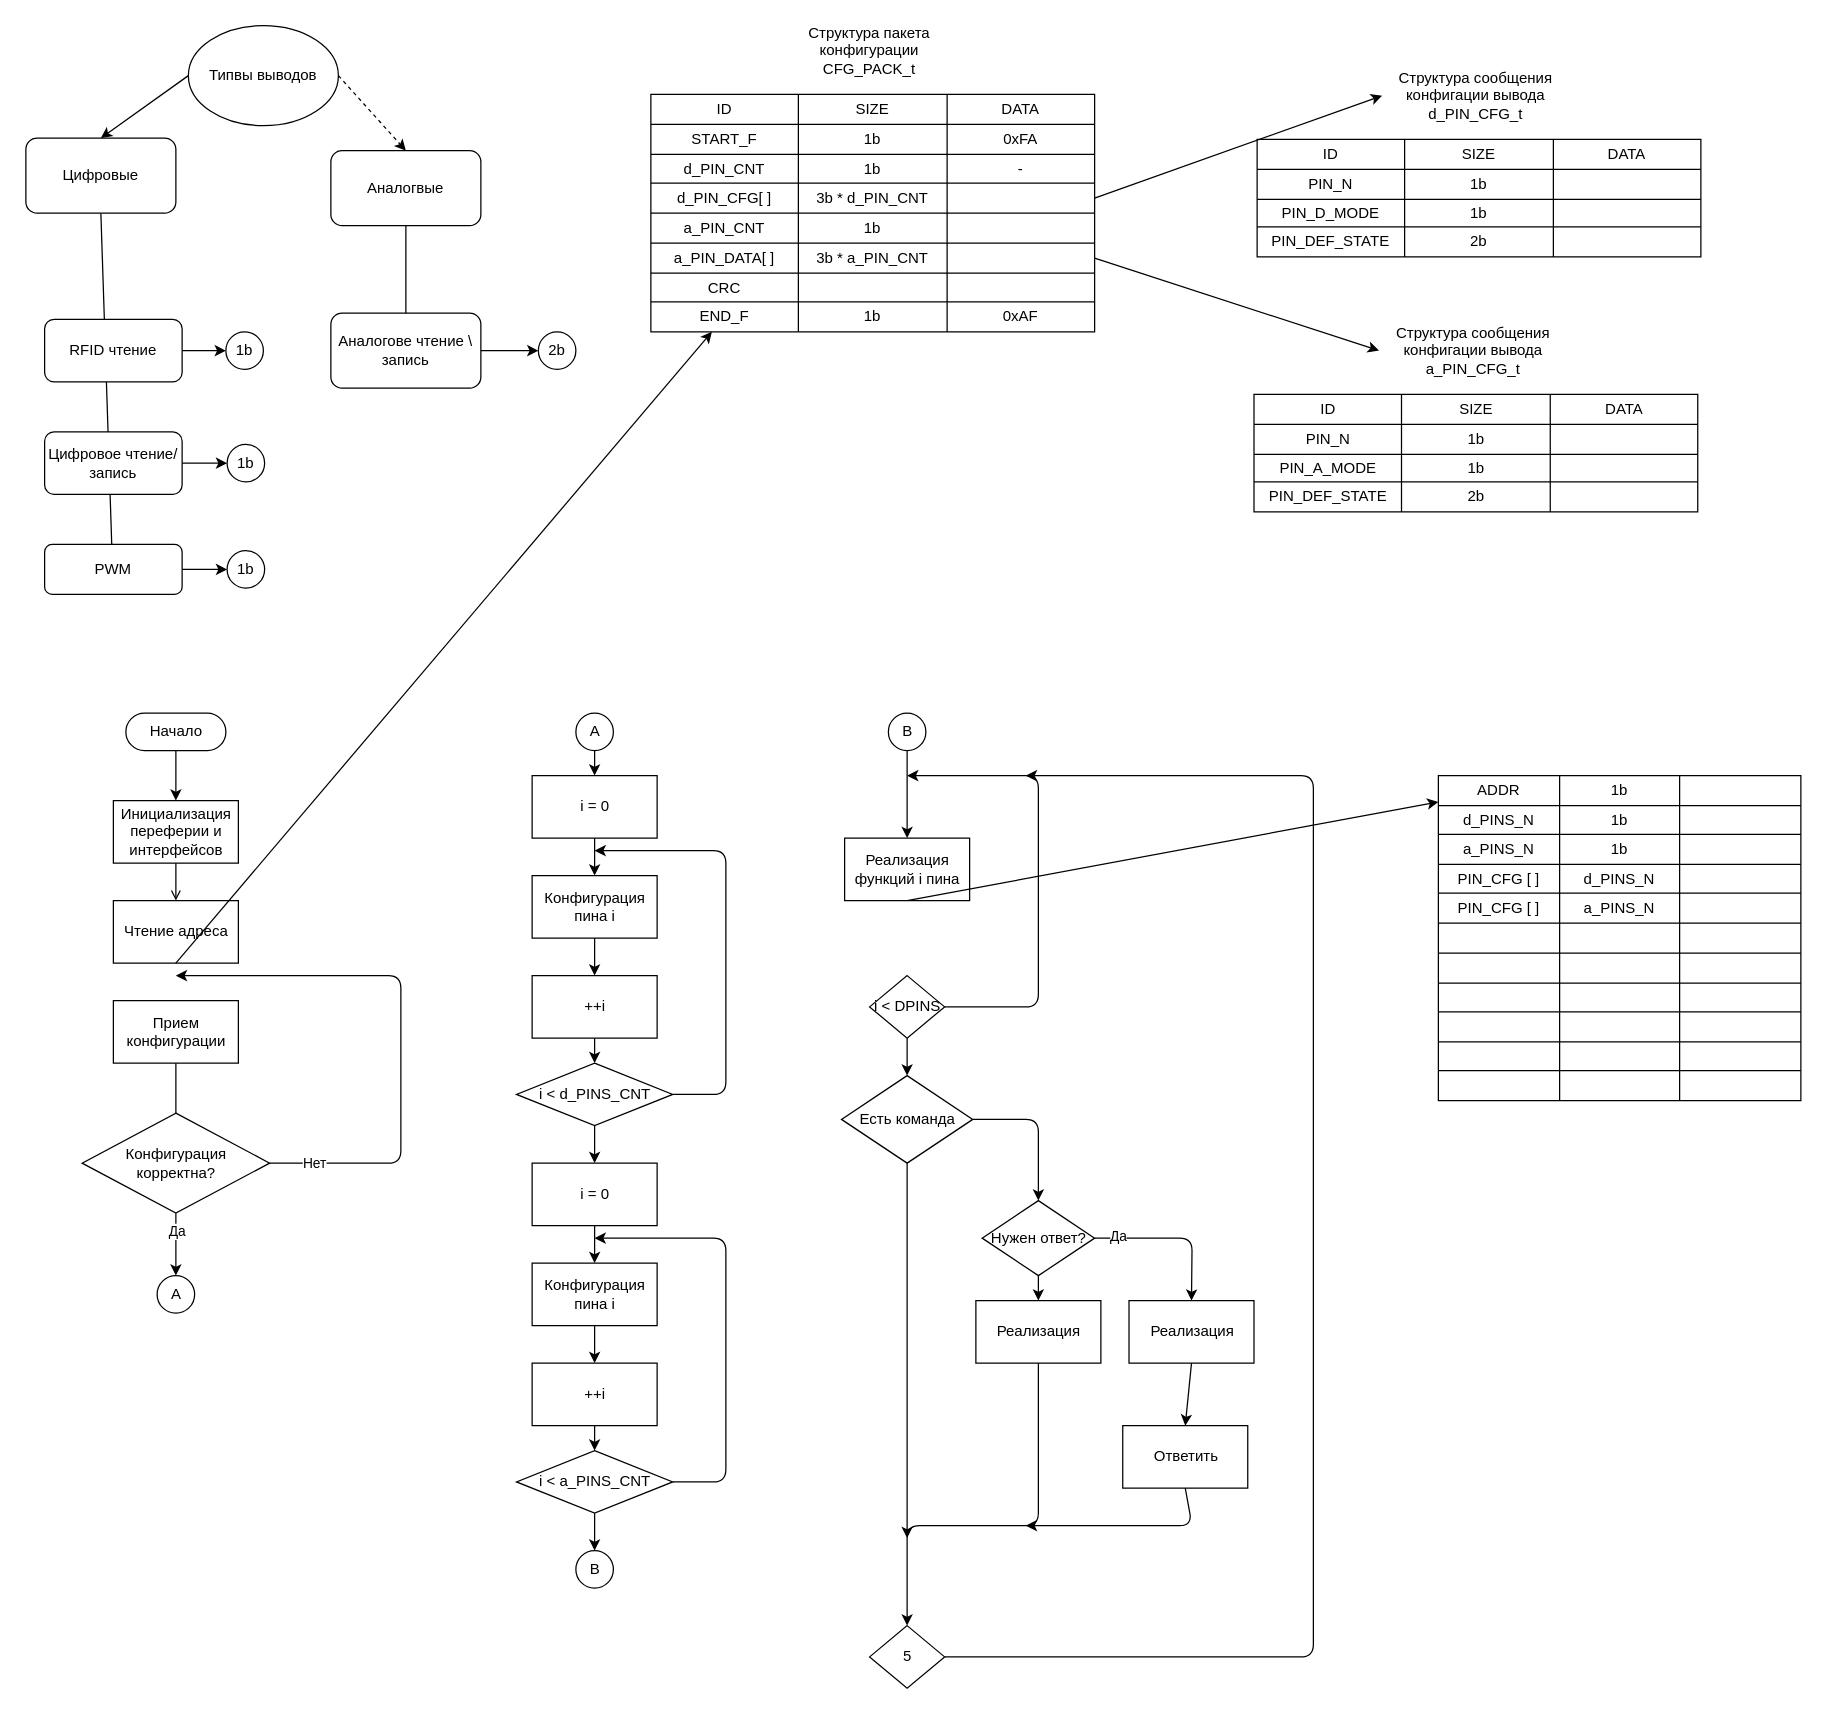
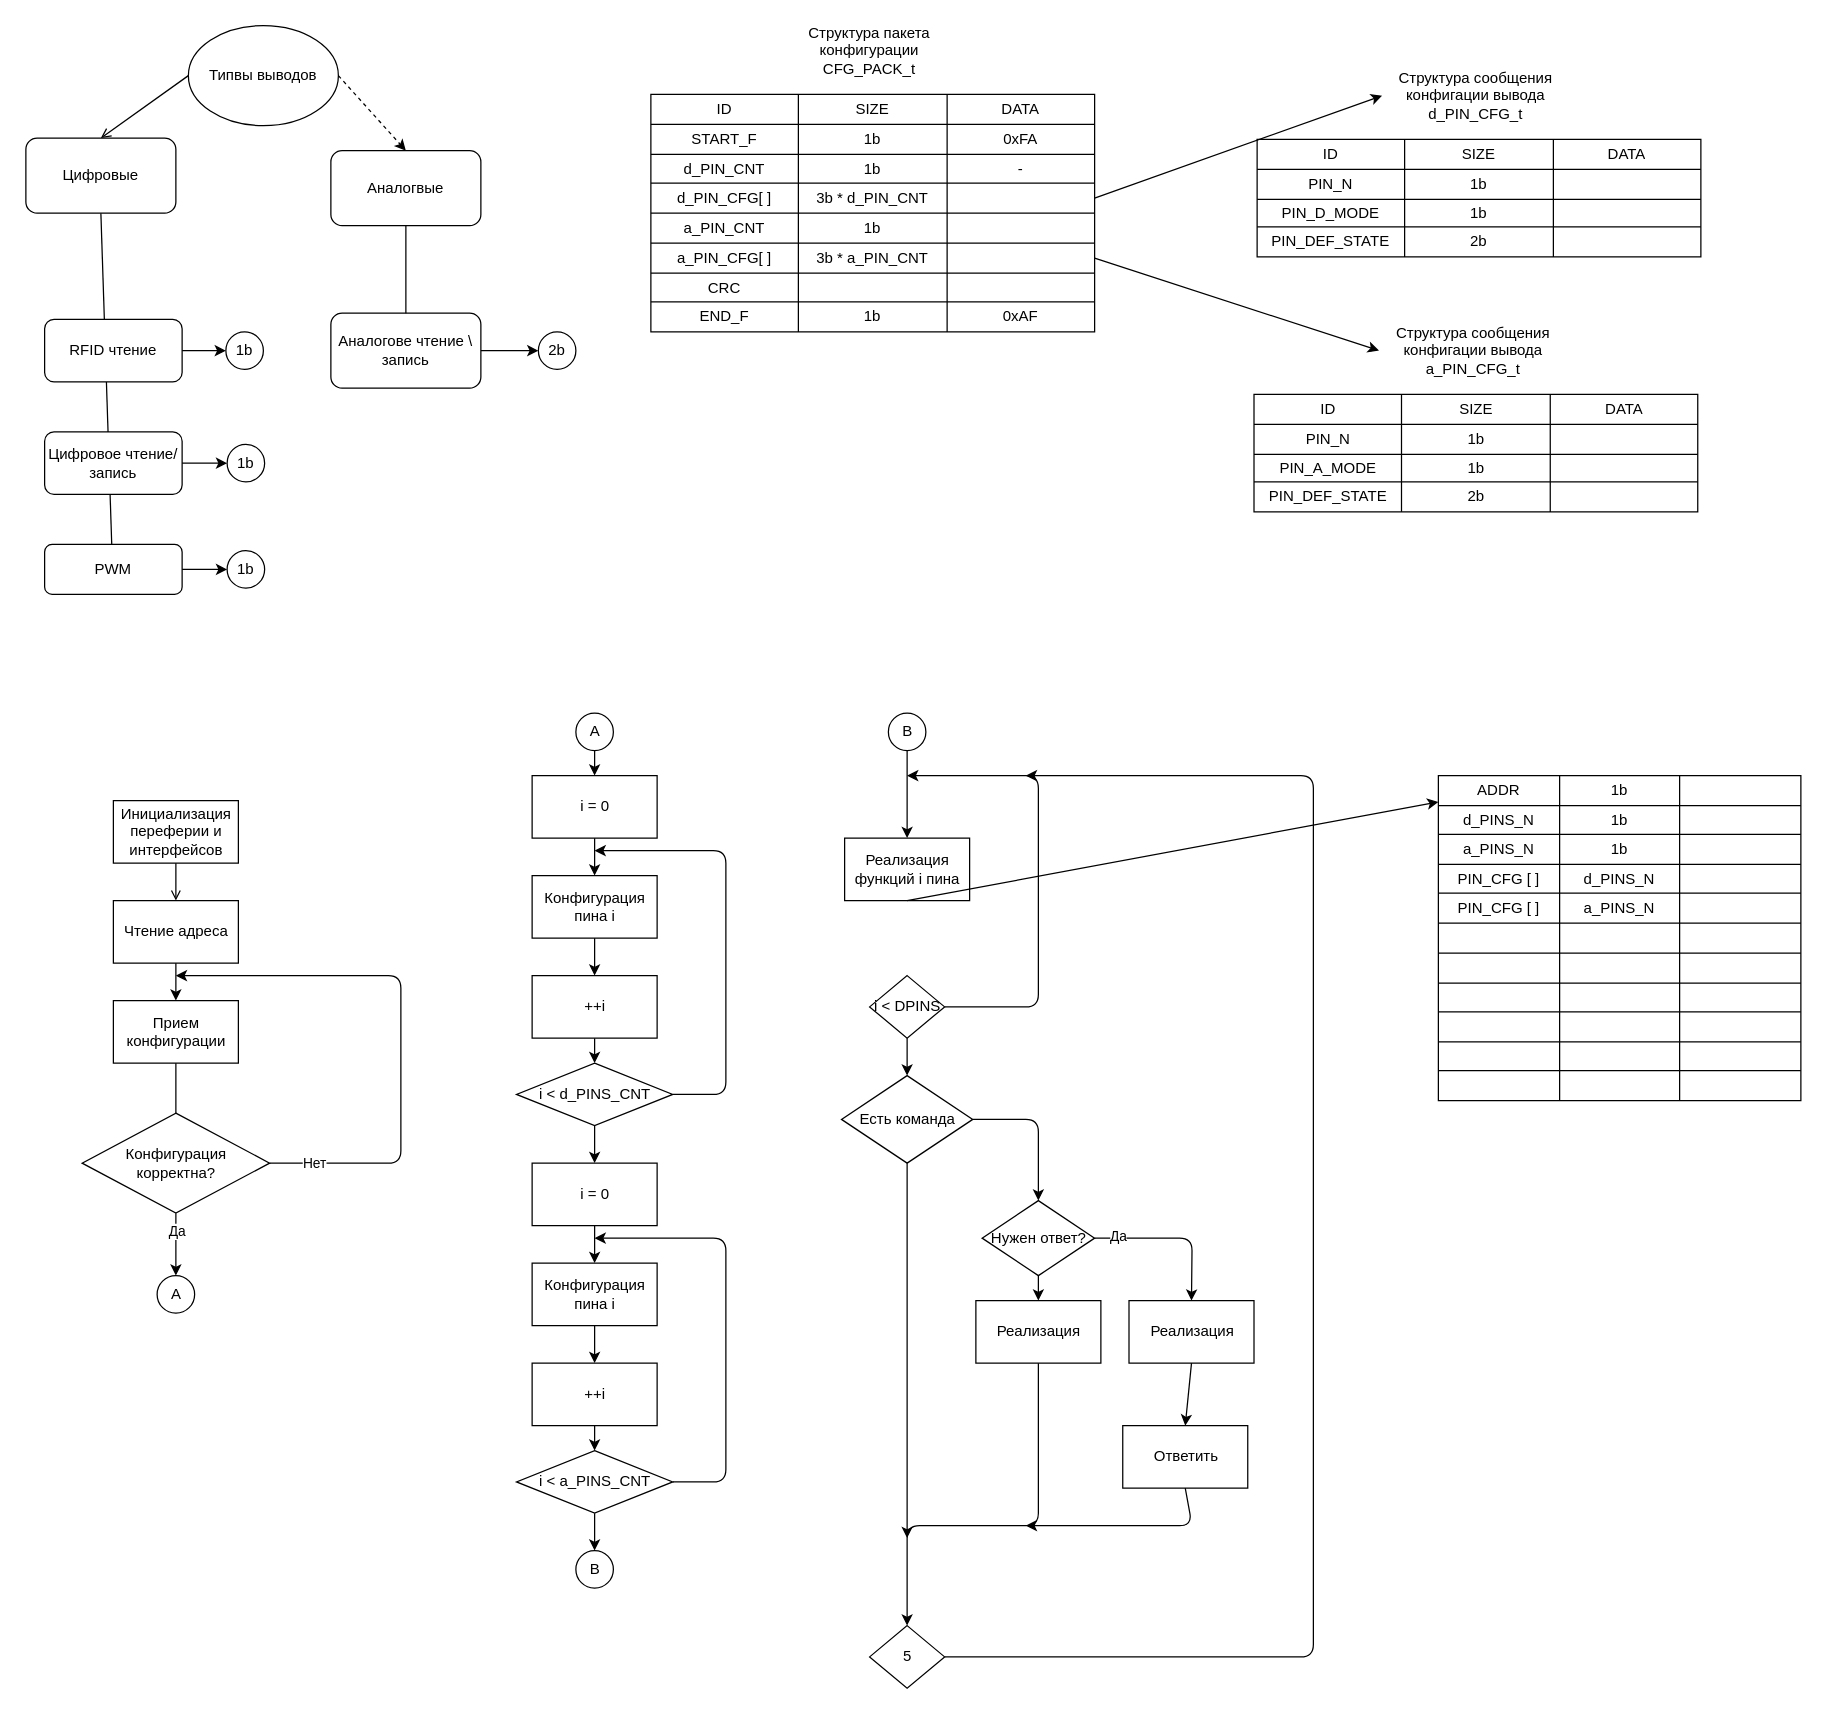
(109, 132) -> (106, 134)
(724, 258) -> (724, 258)
(441, 651) -> (176, 977)
(176, 732) -> none
(176, 772) -> none
